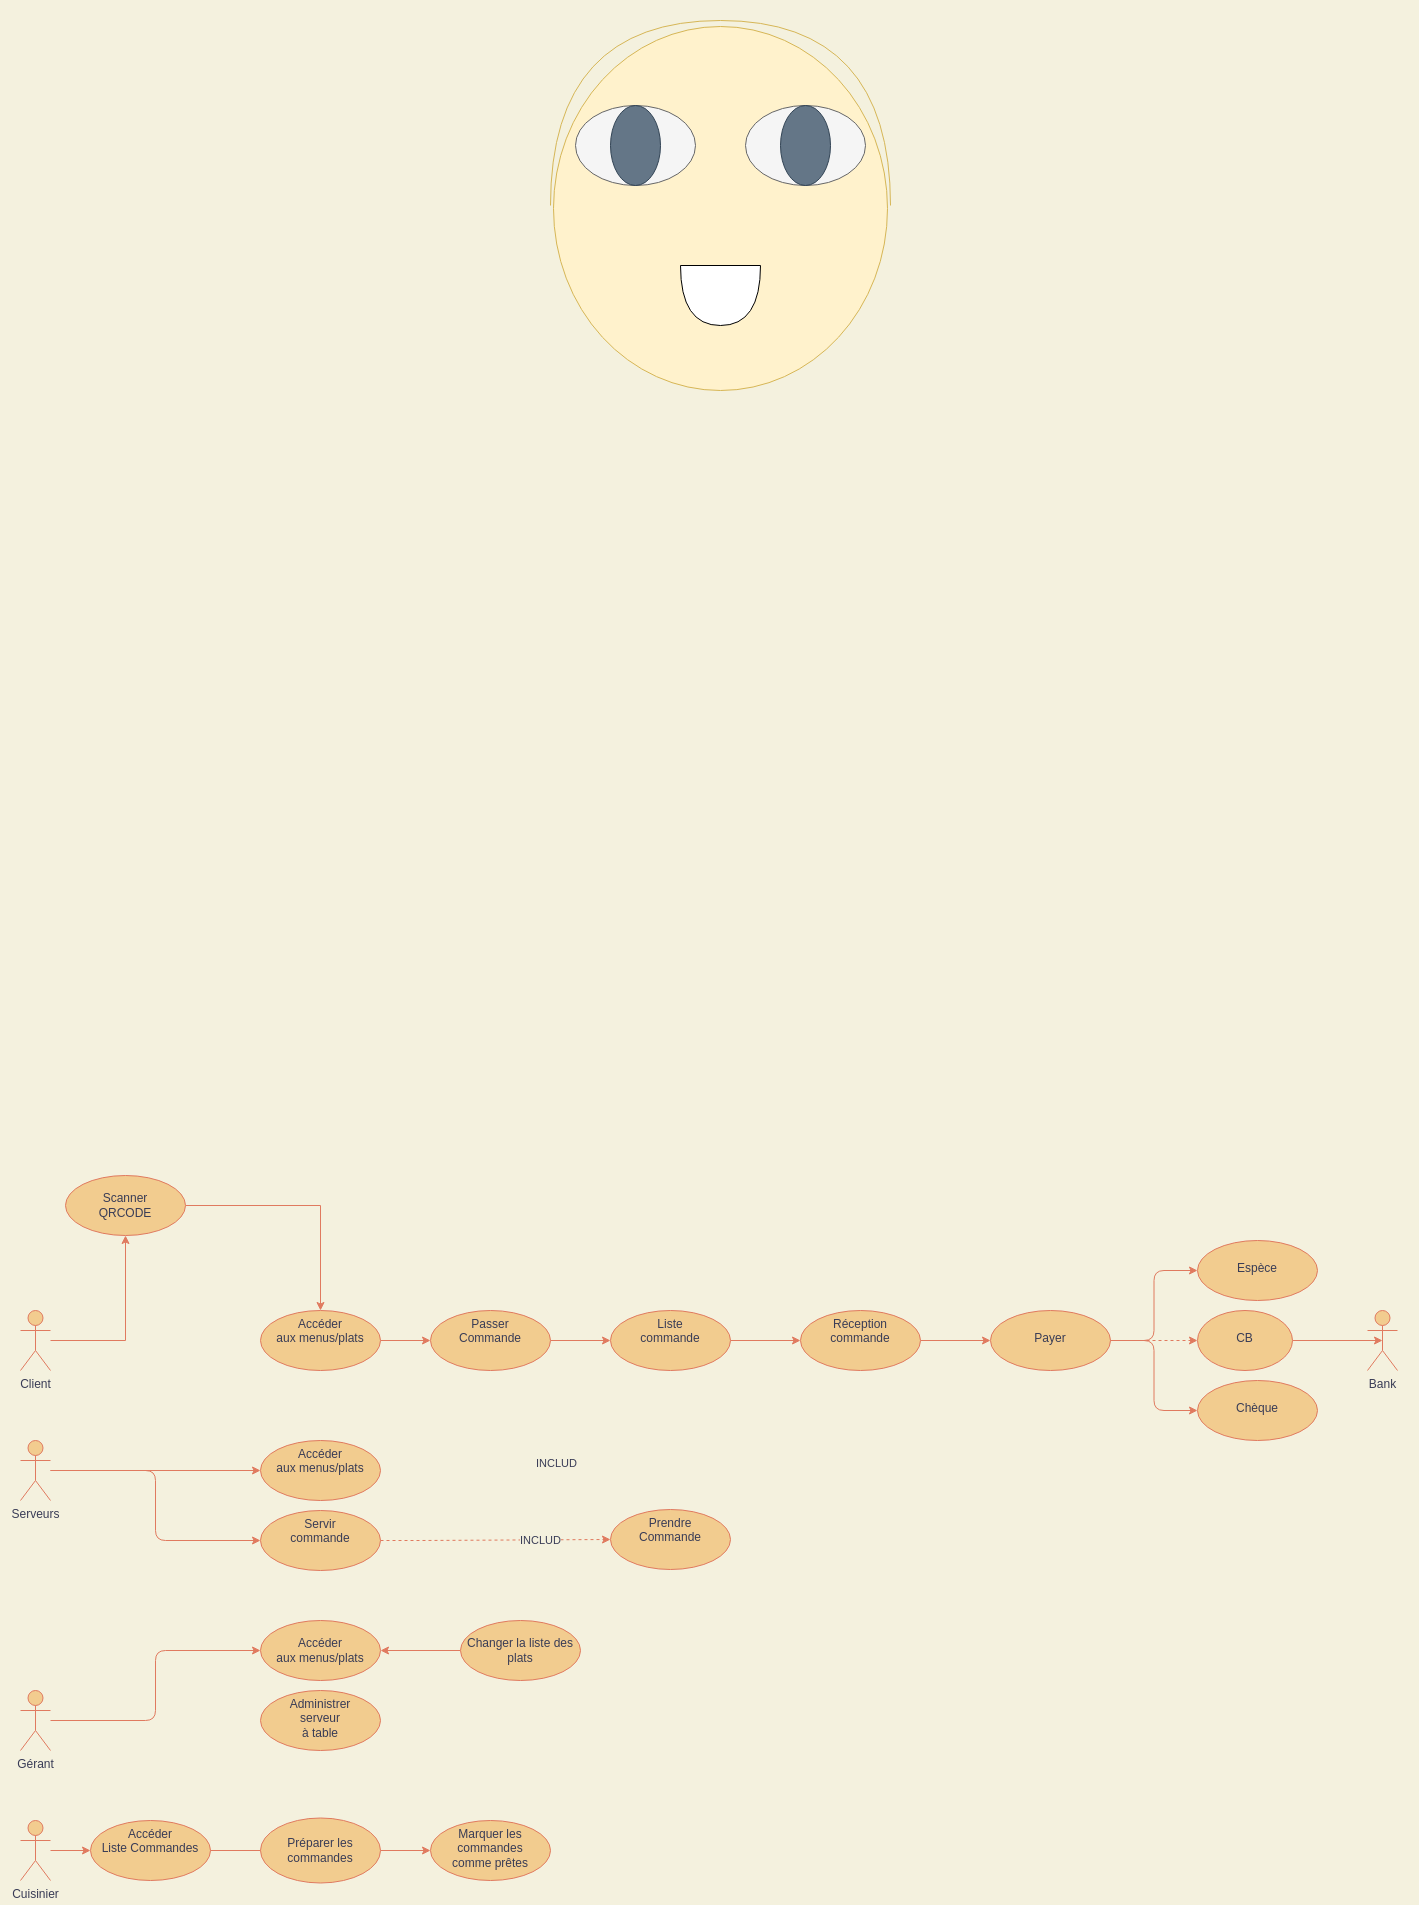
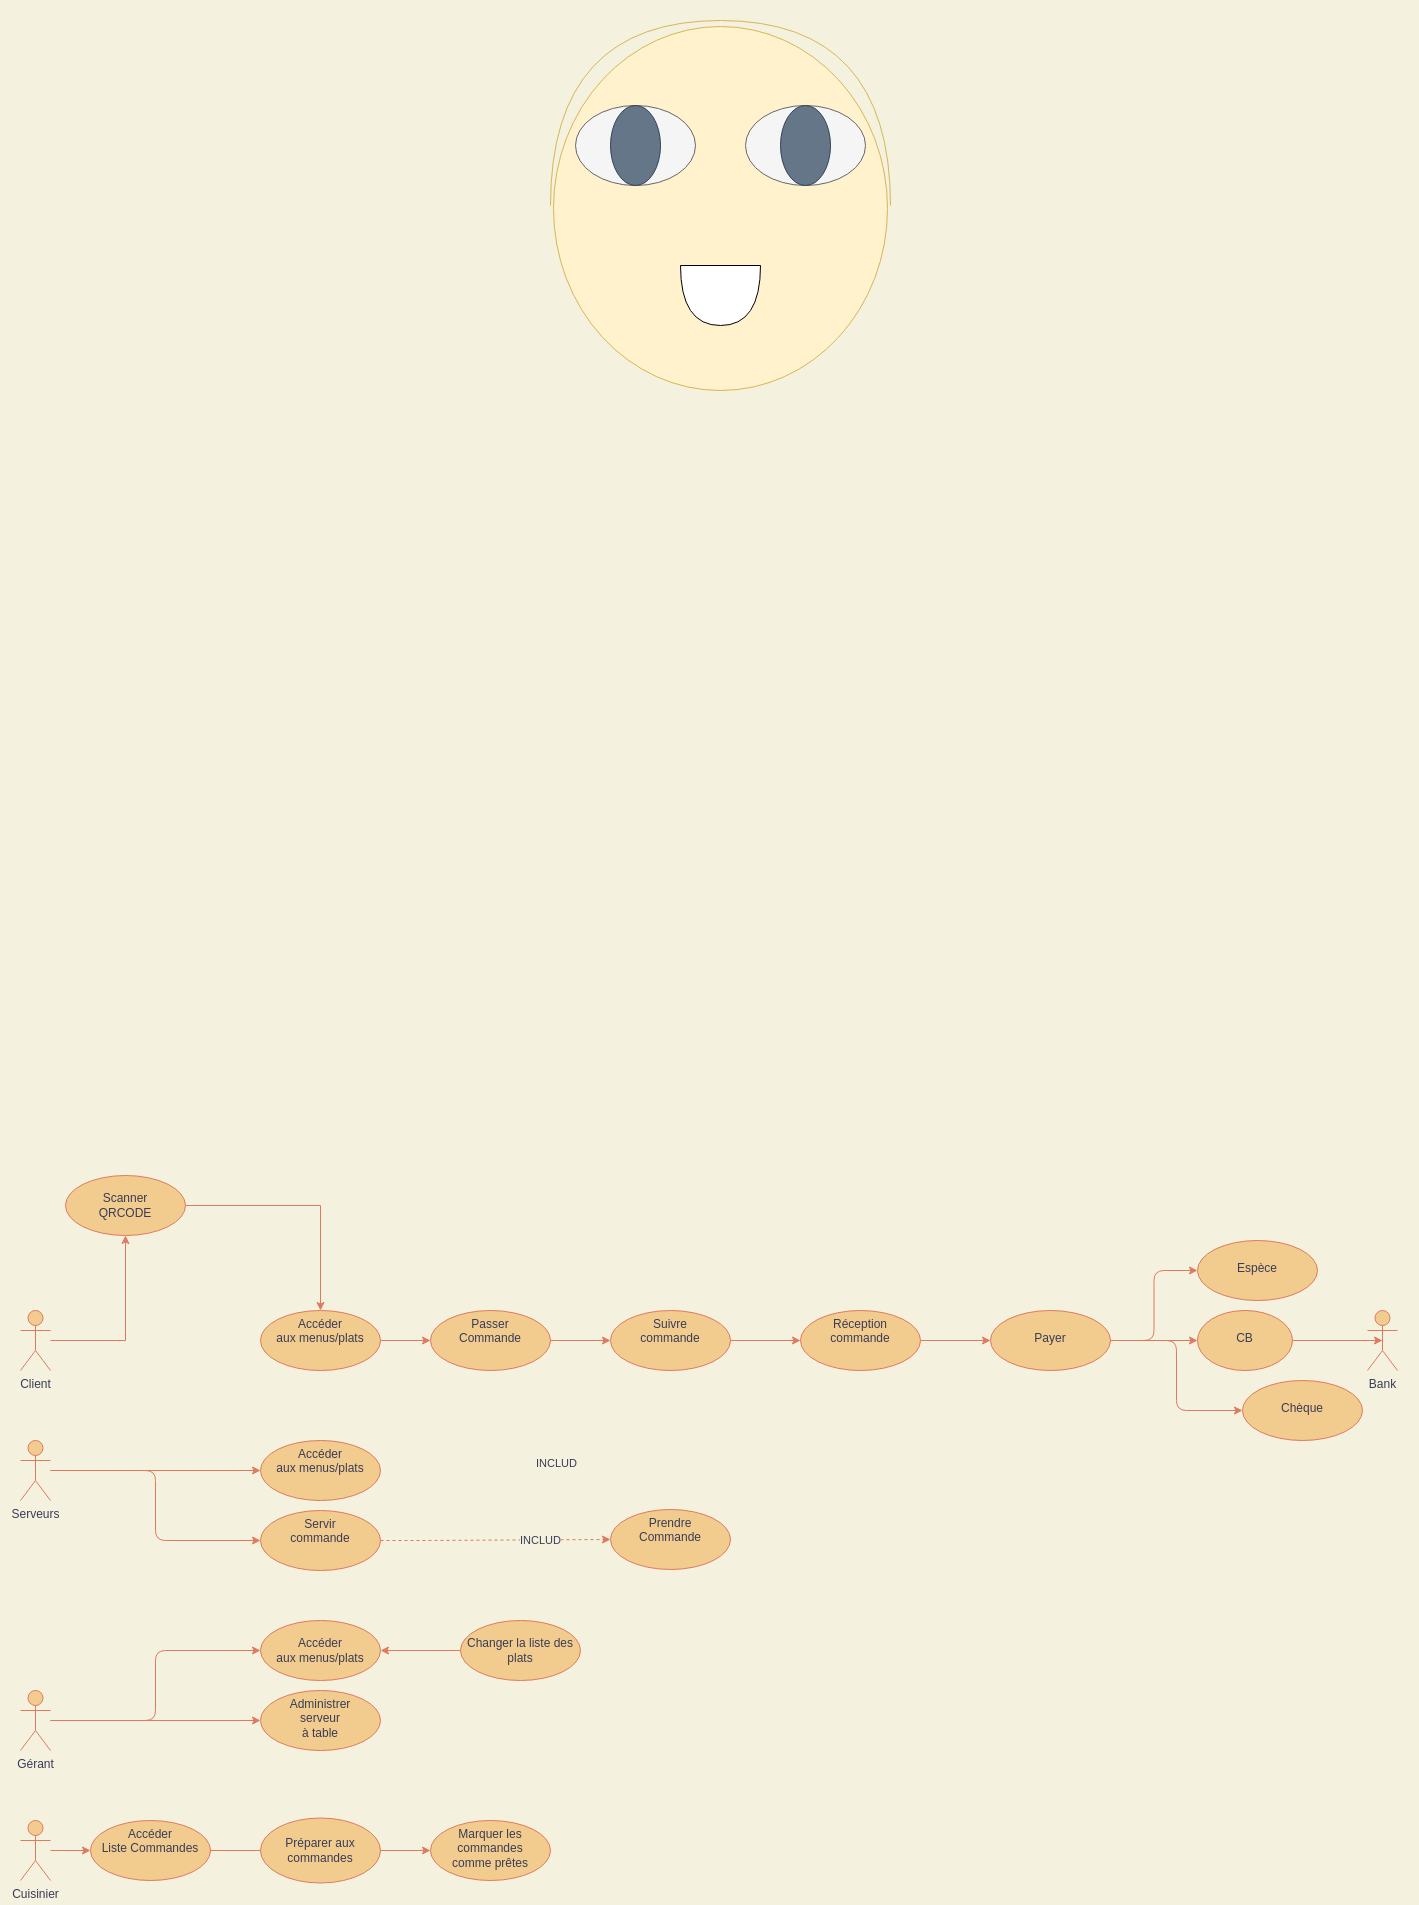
(671, 1332) -> (671, 1332)
(1181, 1341) -> (1181, 1341)
(1258, 1411) -> (1303, 1411)
none -> (203, 1721)
(321, 1851) -> (321, 1851)
